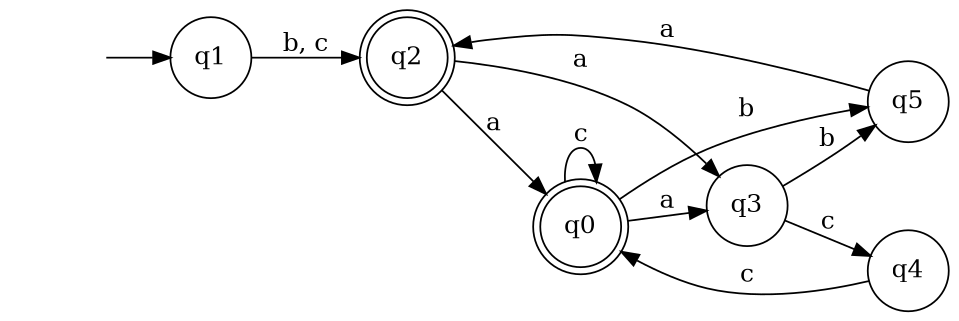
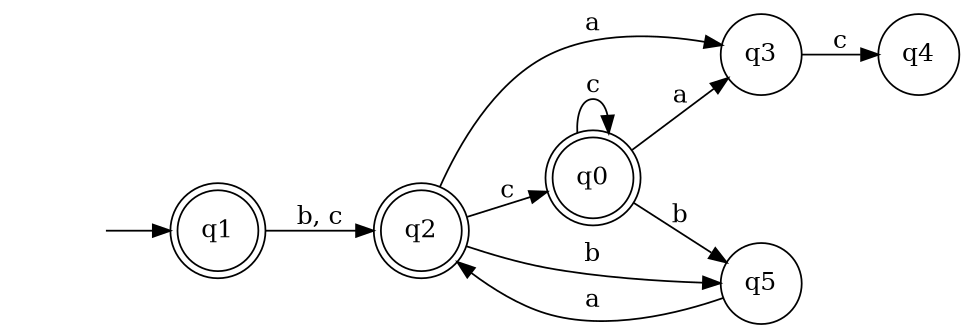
(211, 58) -> (218, 231)
(494, 124) -> (507, 191)
(822, 162) -> (583, 273)
(751, 294) -> none
